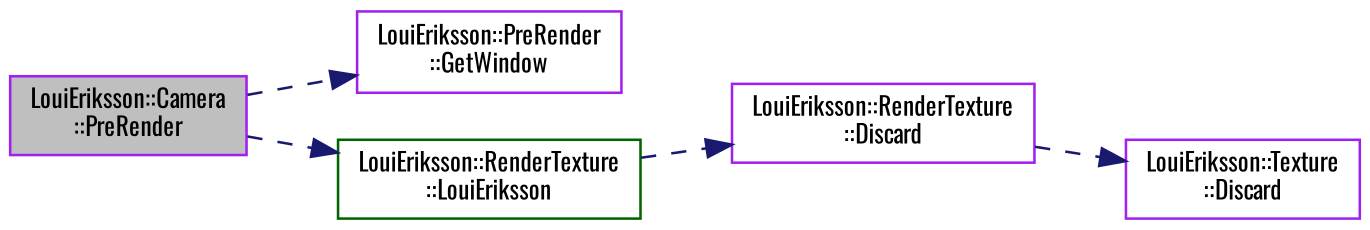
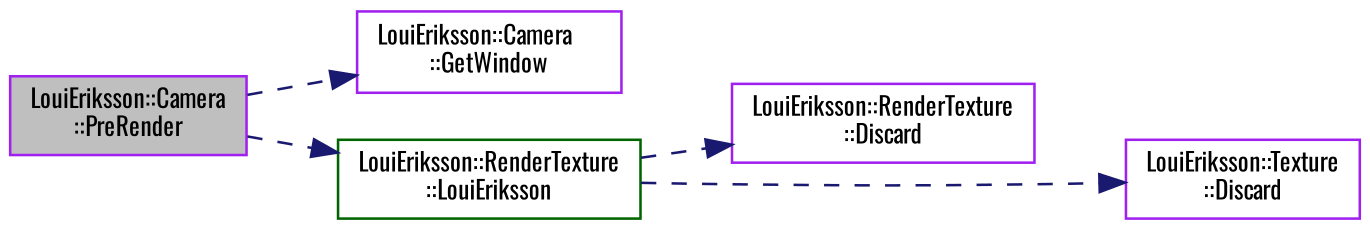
(489, 52) -> (489, 52)
(1068, 152) -> (870, 185)
